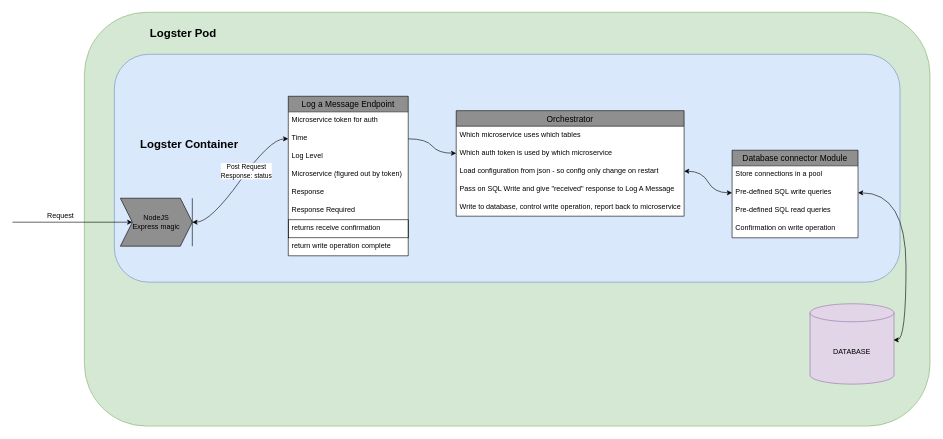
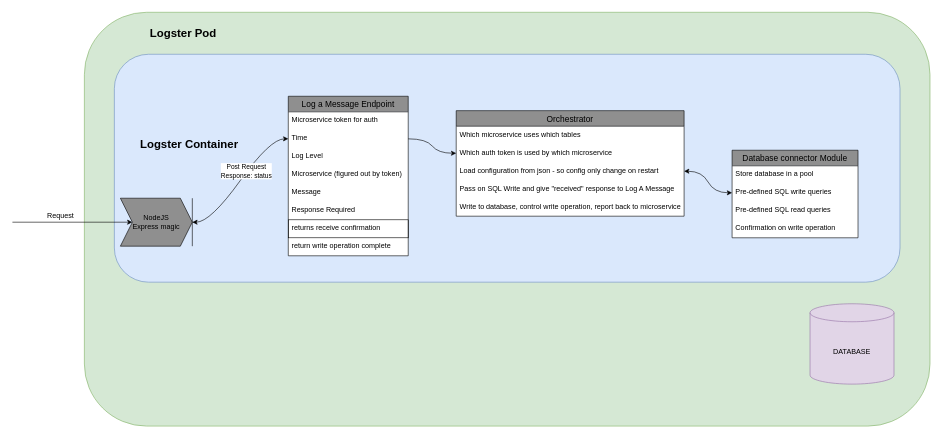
(783, 174) -> (778, 174)
(308, 192) -> (306, 192)
(885, 200) -> none
